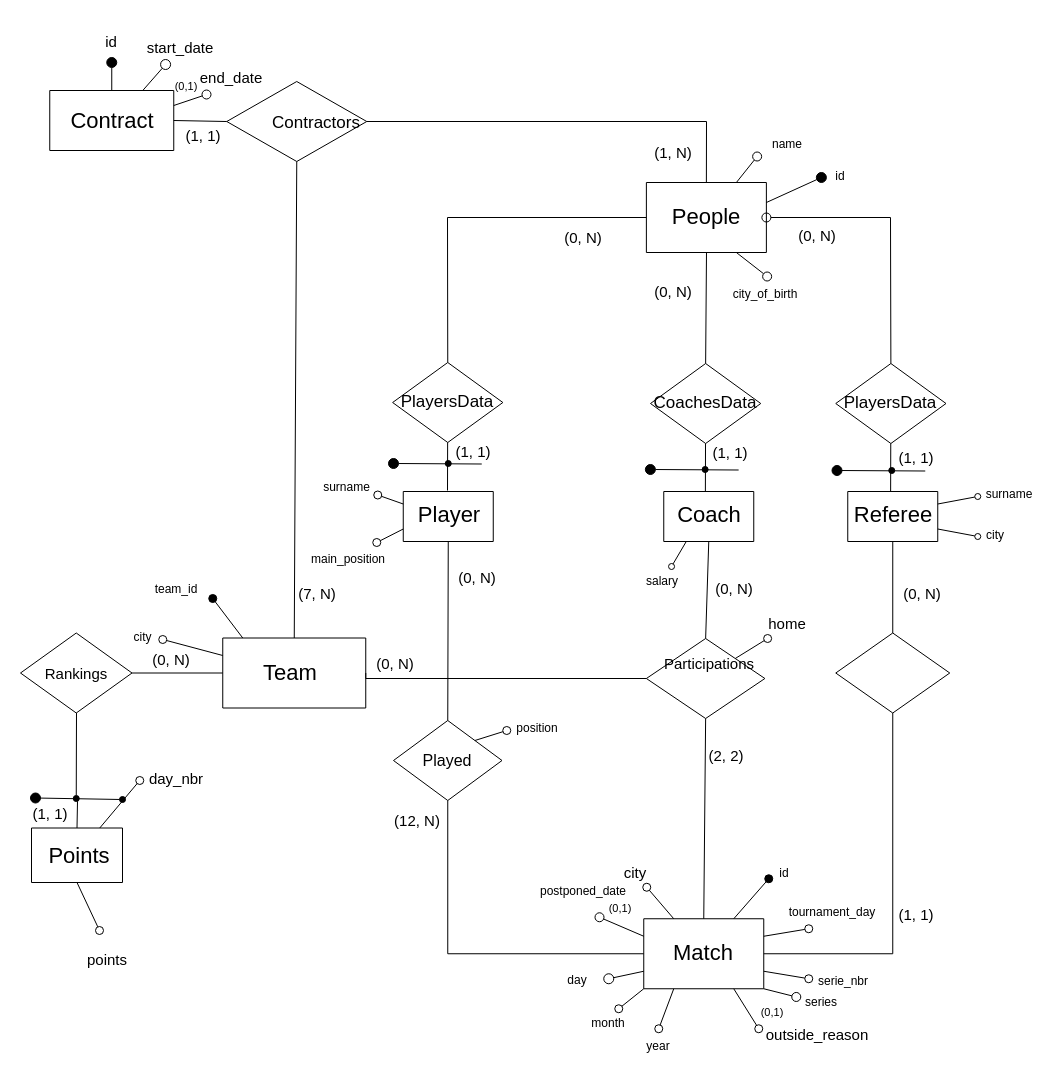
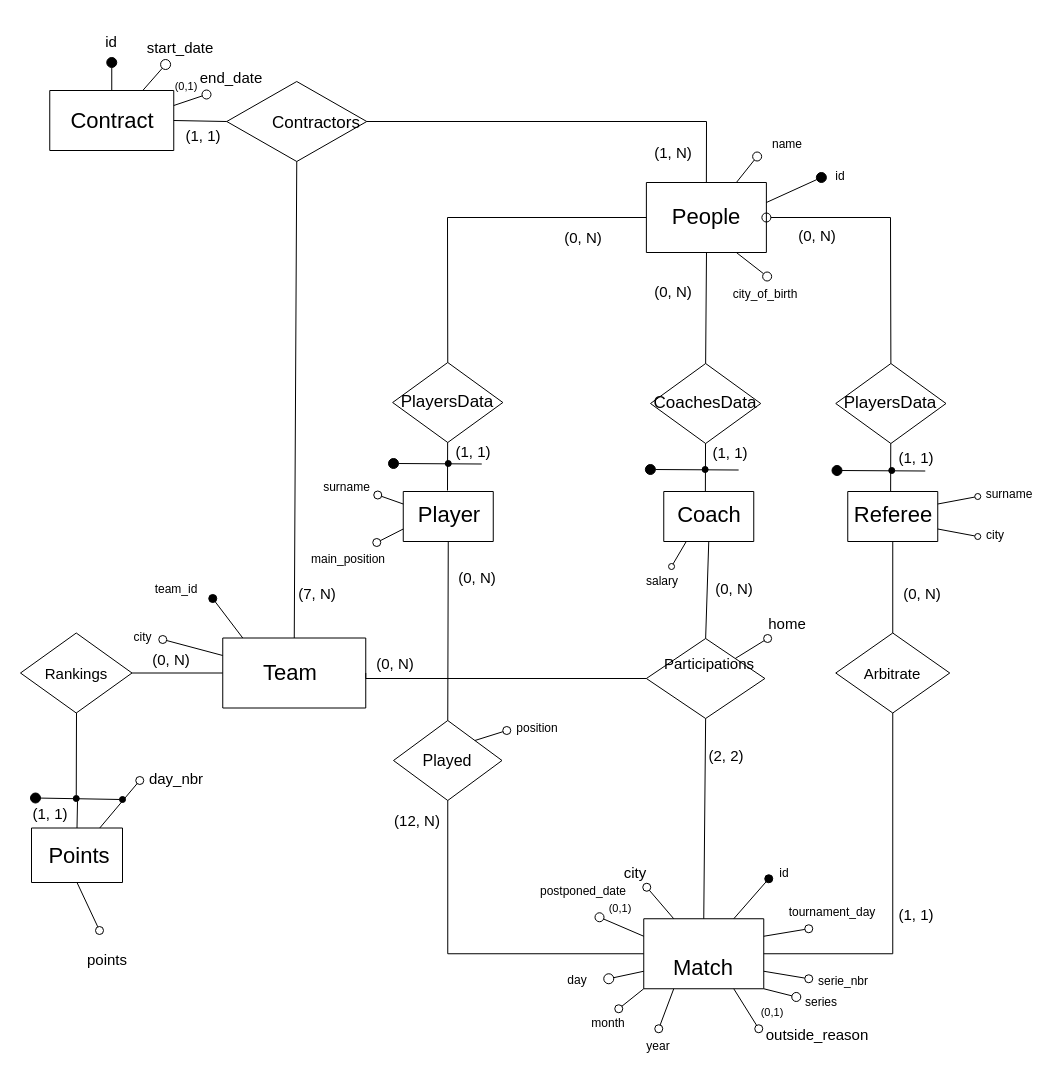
none -> (893, 673)
(704, 954) -> (704, 969)
